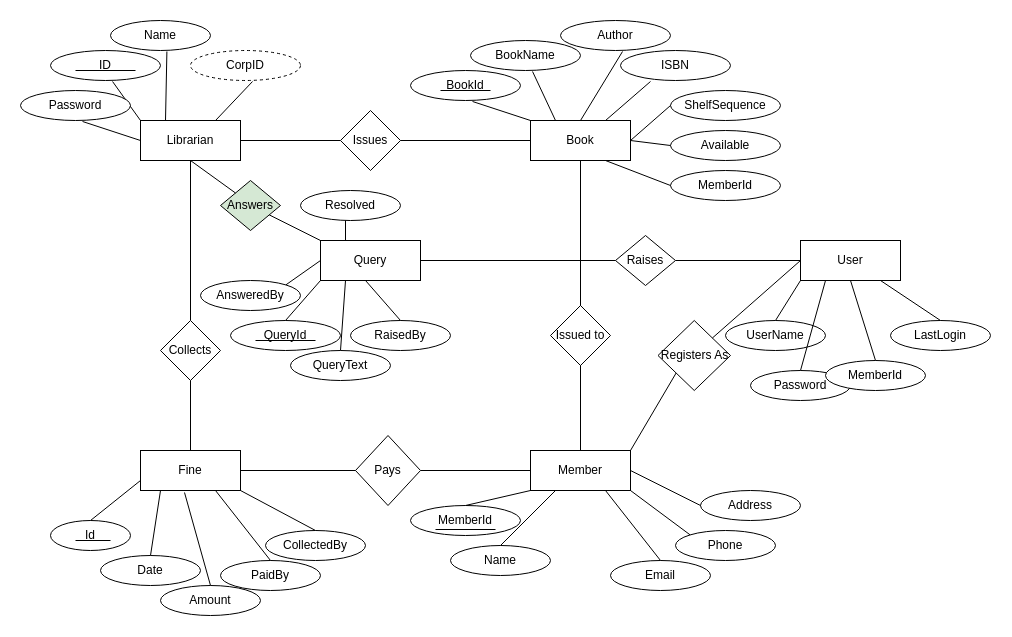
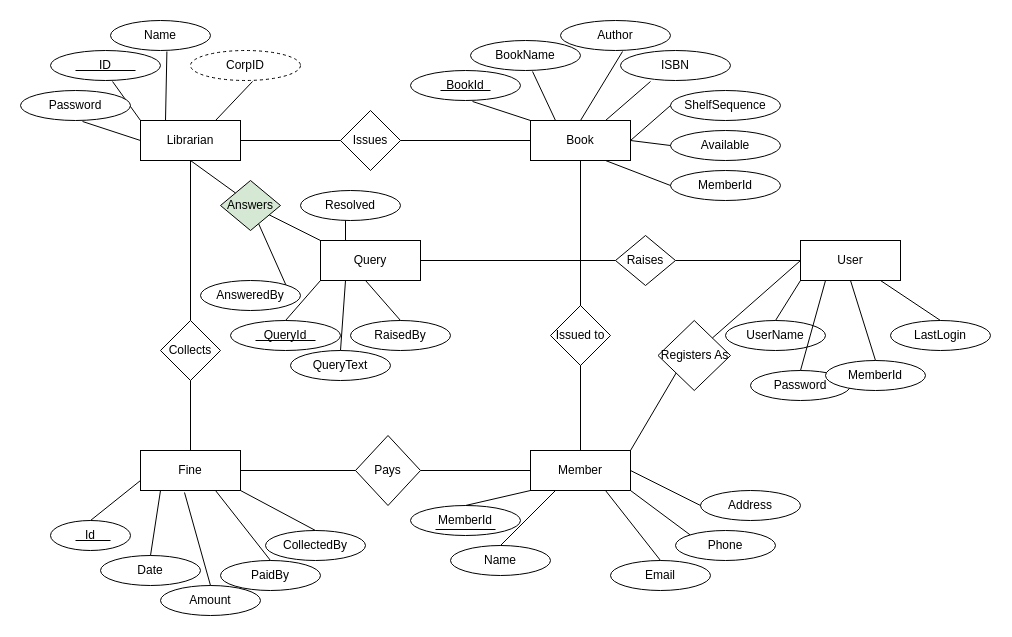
(303, 273) -> (272, 254)
